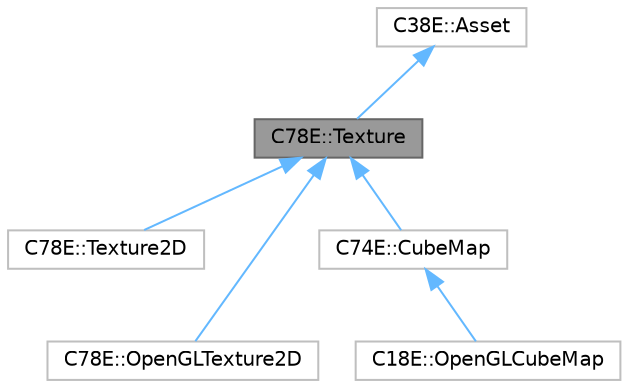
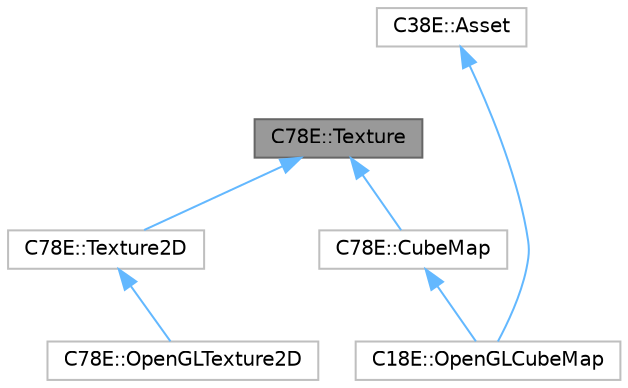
(388, 90) -> (520, 202)
(413, 250) -> (413, 250)
(255, 258) -> (151, 314)
